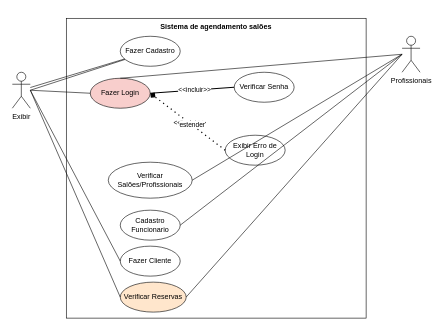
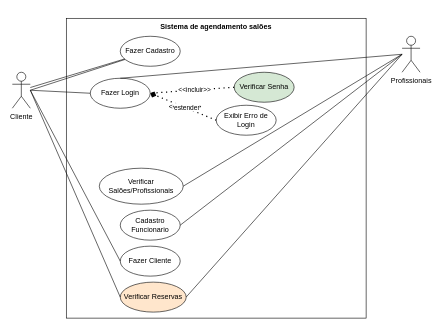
(264, 87) -> (264, 87)
(166, 92) -> (166, 92)
(120, 93) -> (120, 93)
(22, 117) -> (22, 117)
(255, 150) -> (246, 120)
(150, 180) -> (141, 186)
